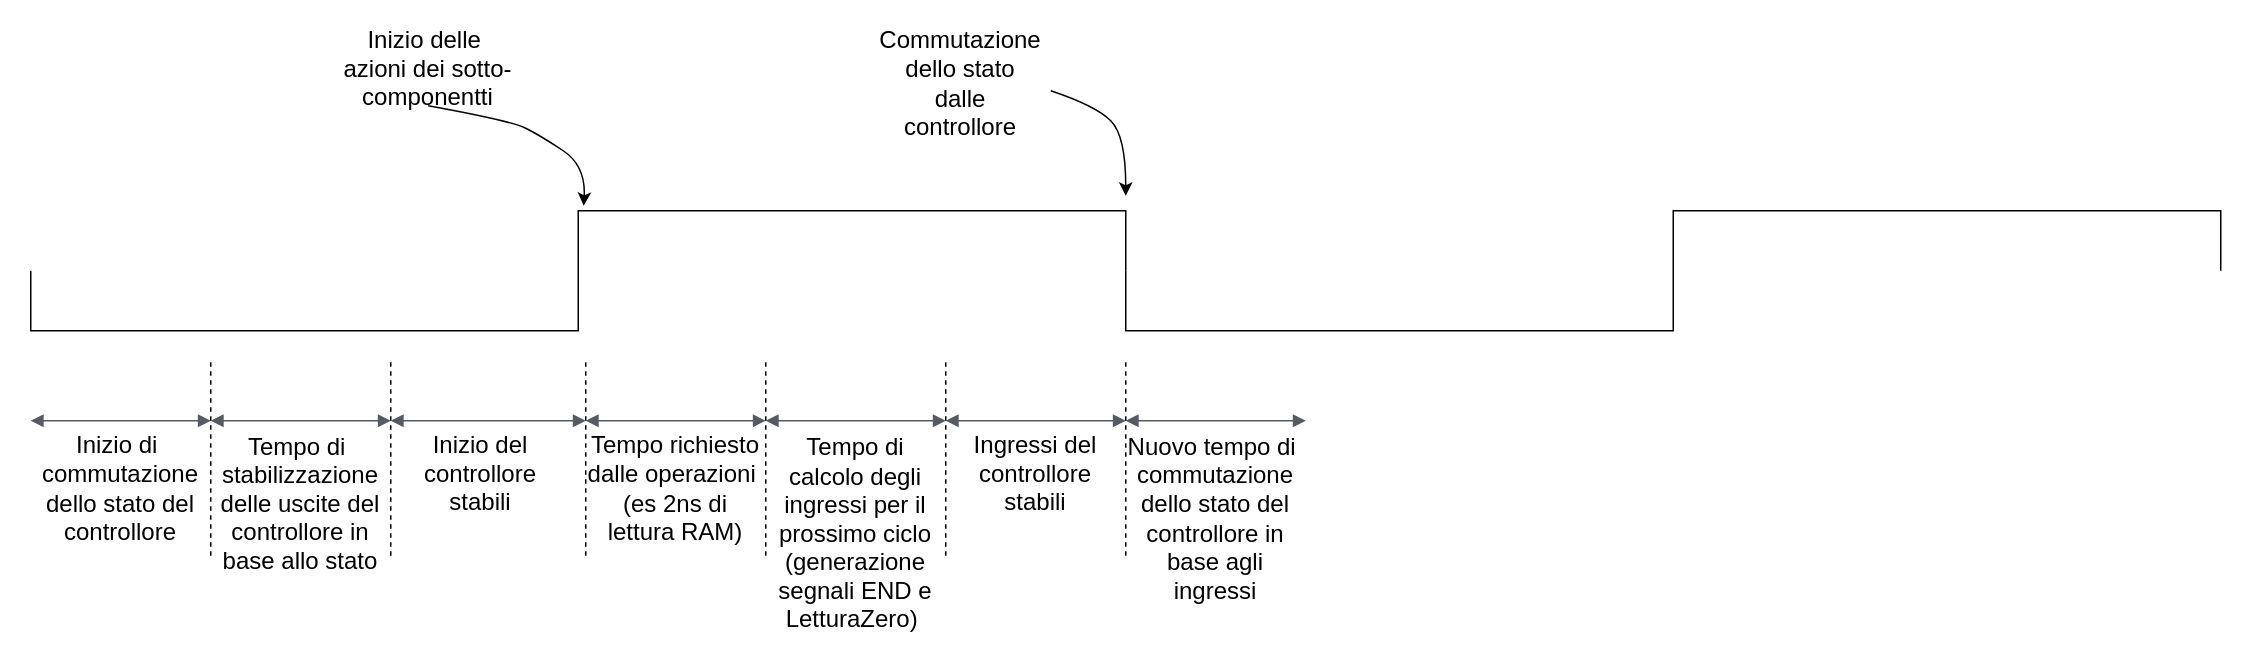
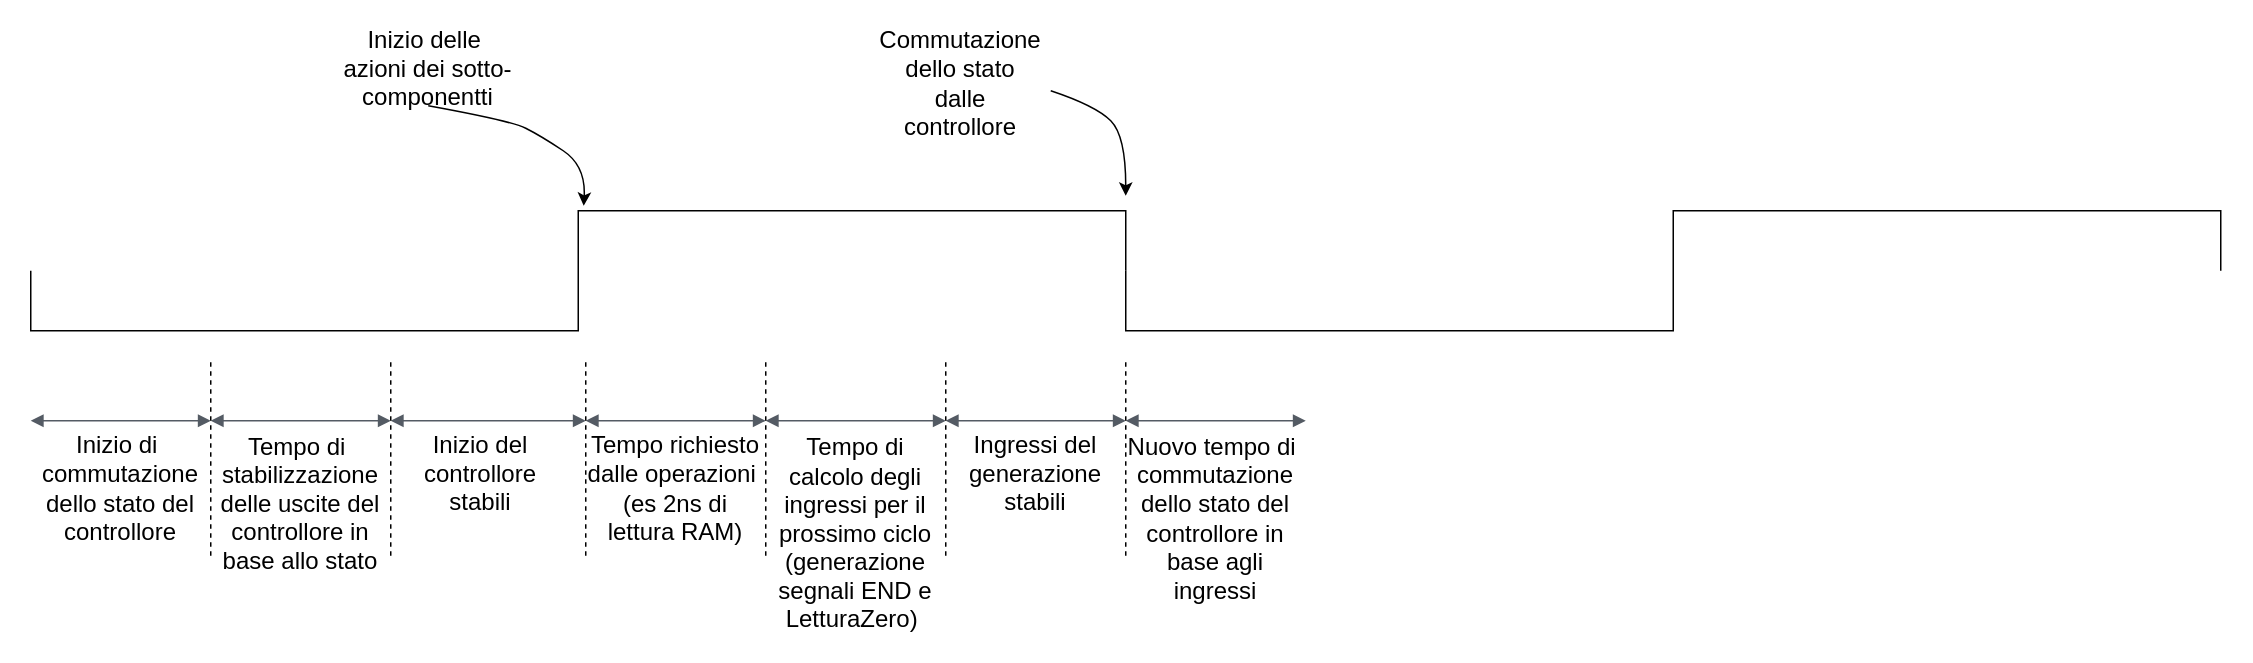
(1036, 473) -> (1036, 473)
